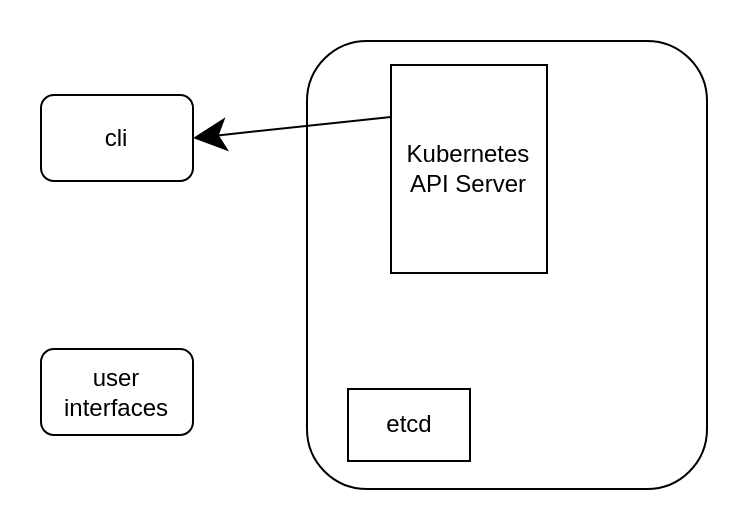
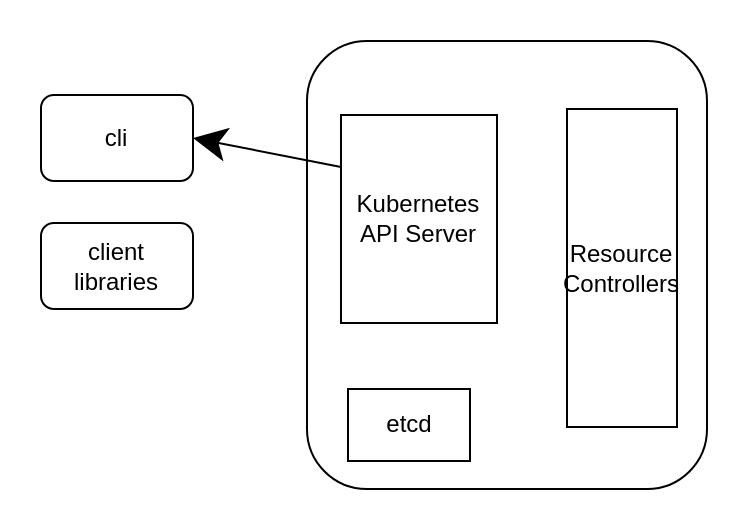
(469, 169) -> (419, 219)
none -> (117, 266)
none -> (622, 268)
(117, 392) -> none
